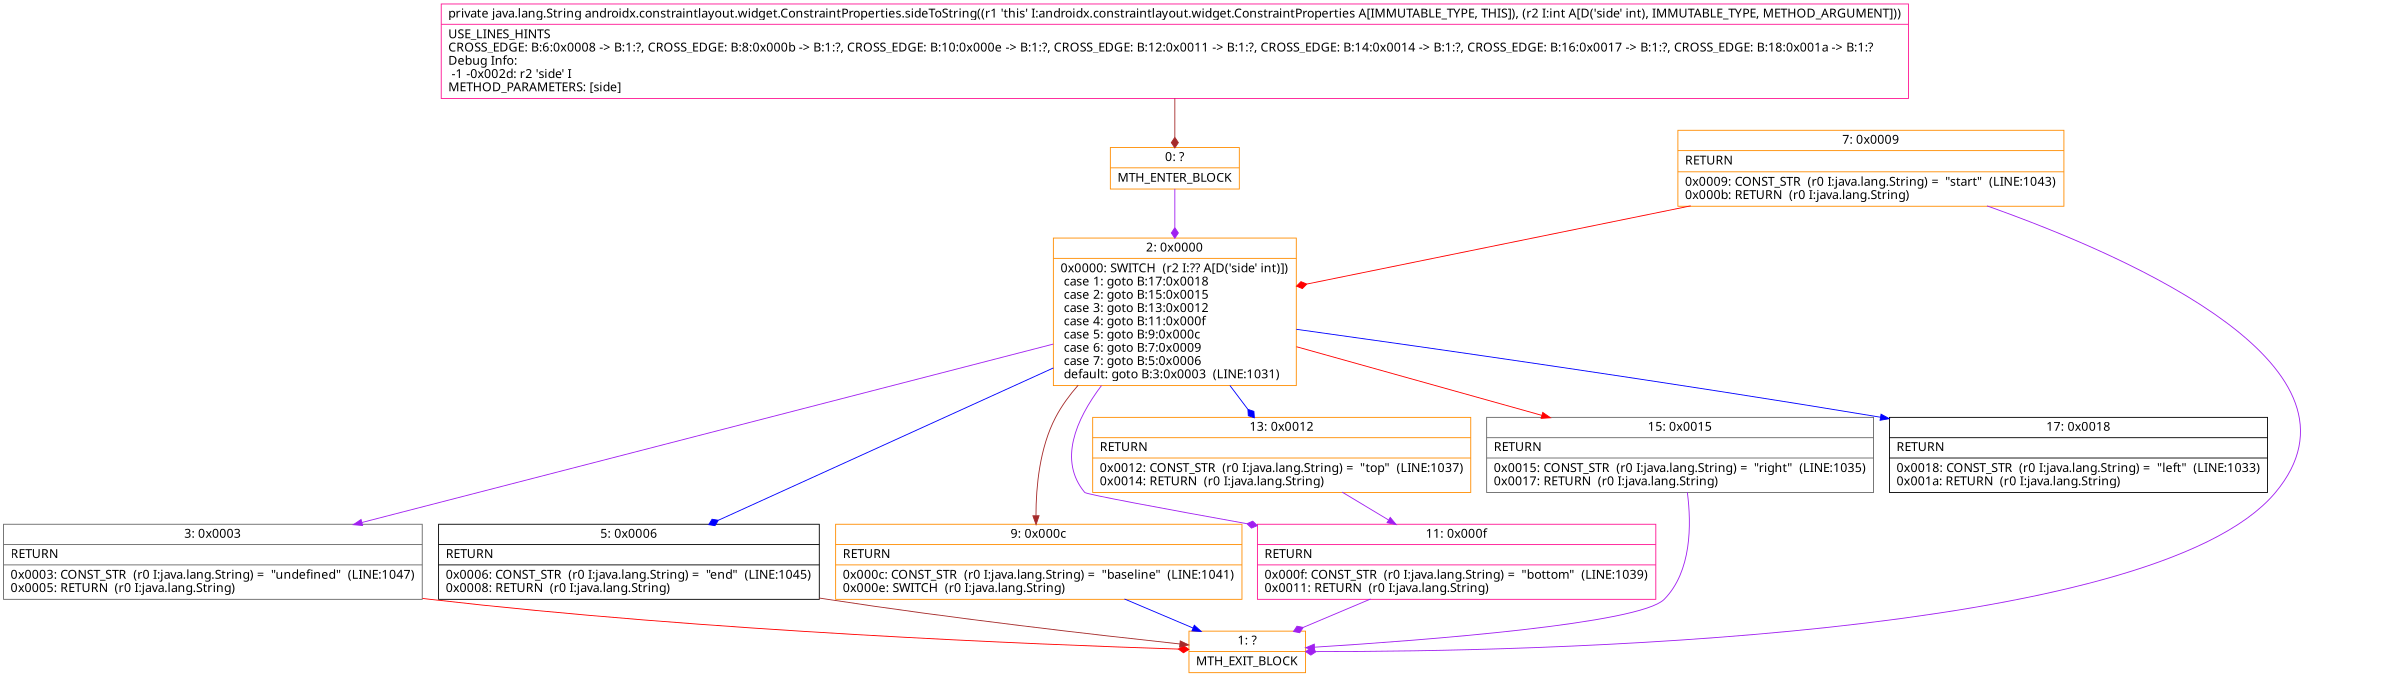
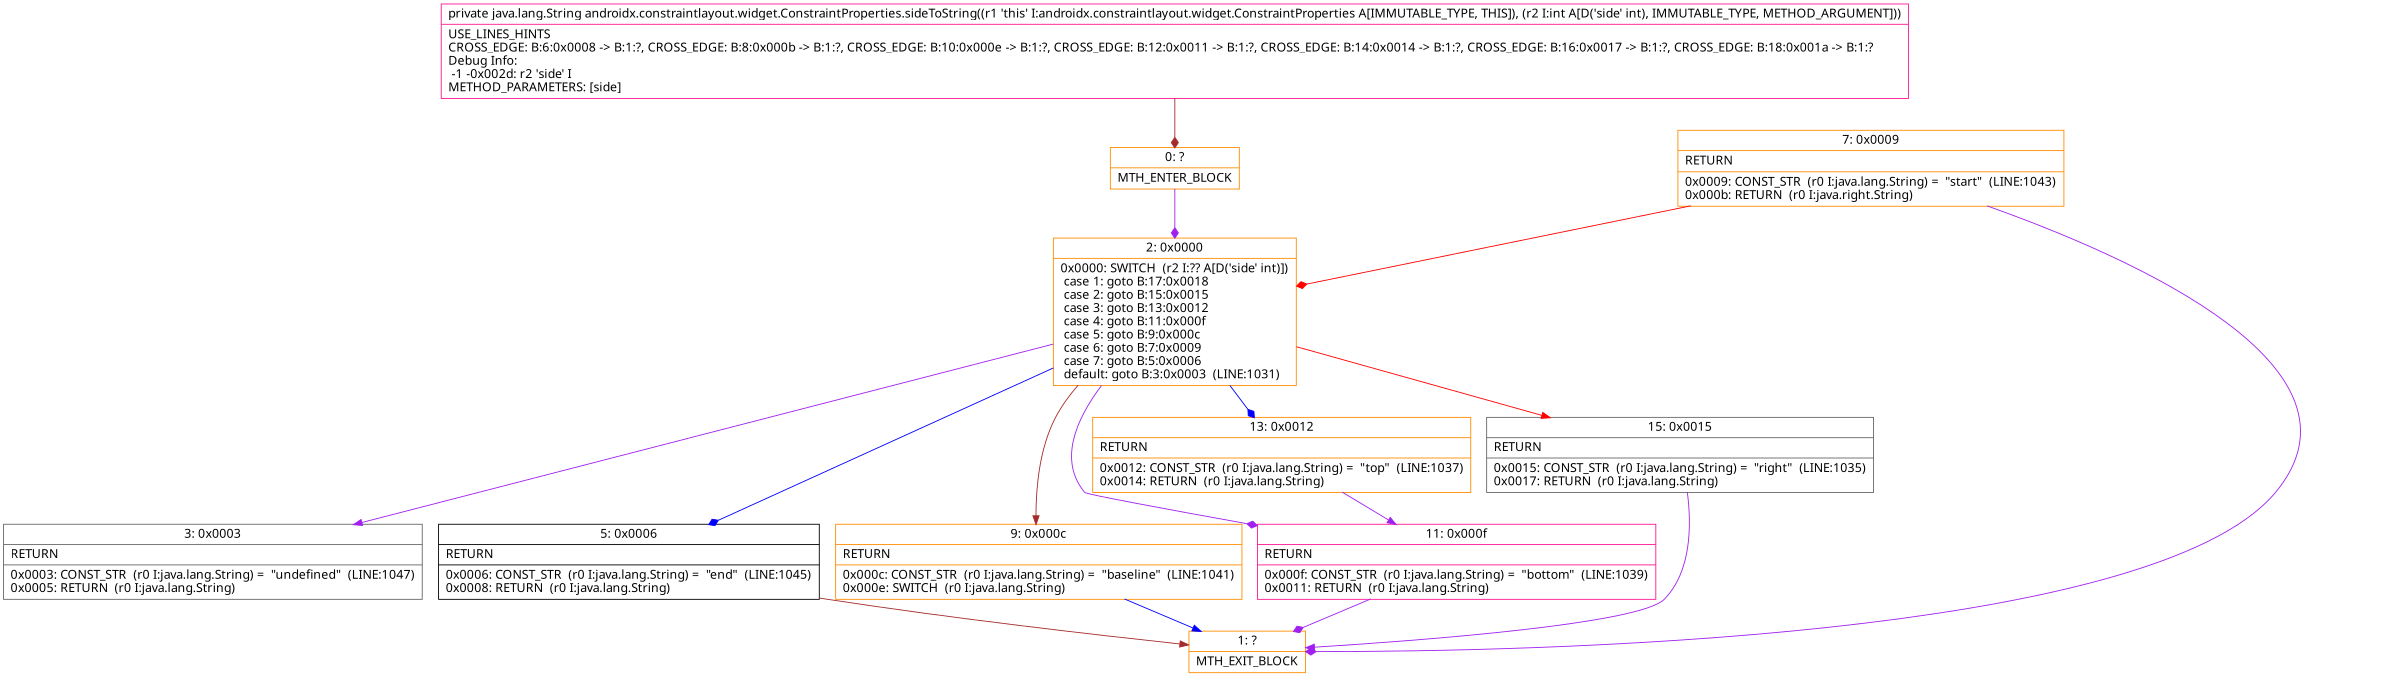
(1799, 195) -> (1801, 195)
(2078, 455) -> none
(800, 631) -> none
